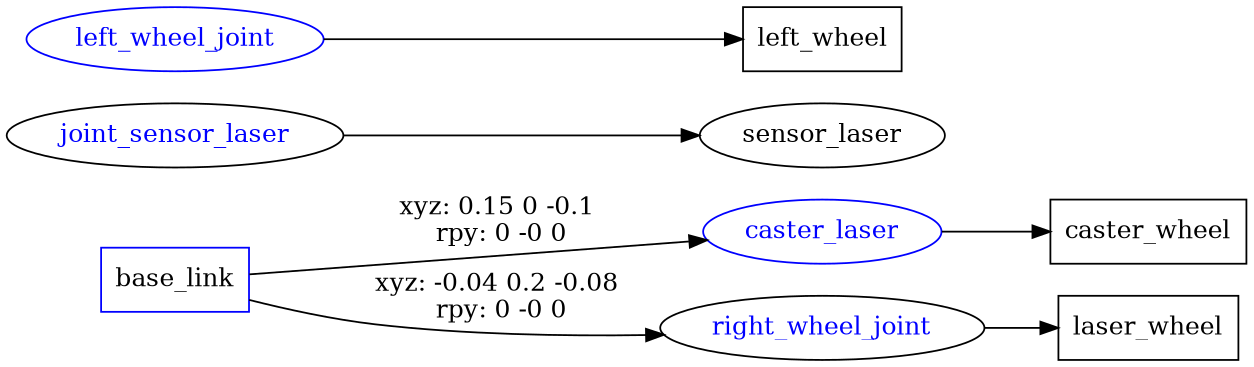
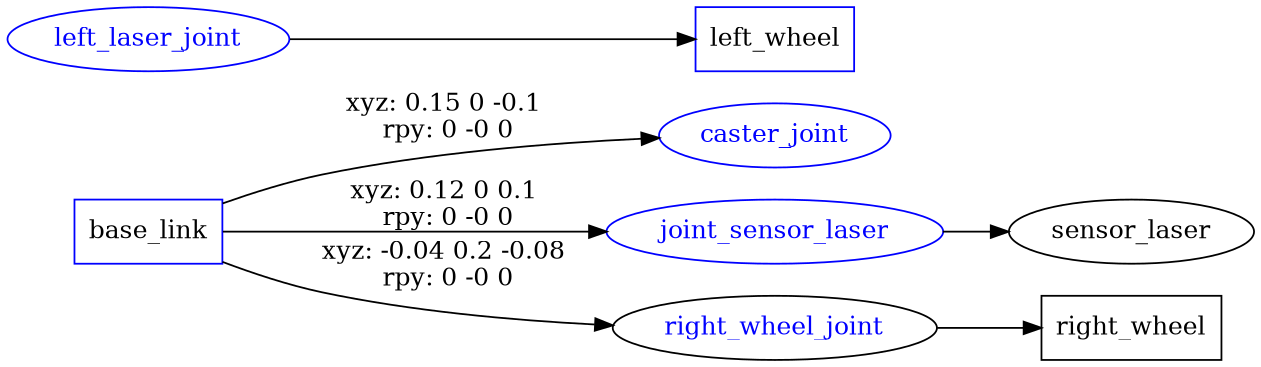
(175, 39) -> (148, 39)
(822, 39) -> (775, 39)
(175, 135) -> (775, 232)
none -> (406, 232)
(822, 232) -> (775, 135)
(1148, 232) -> none
(1148, 328) -> (1131, 328)
